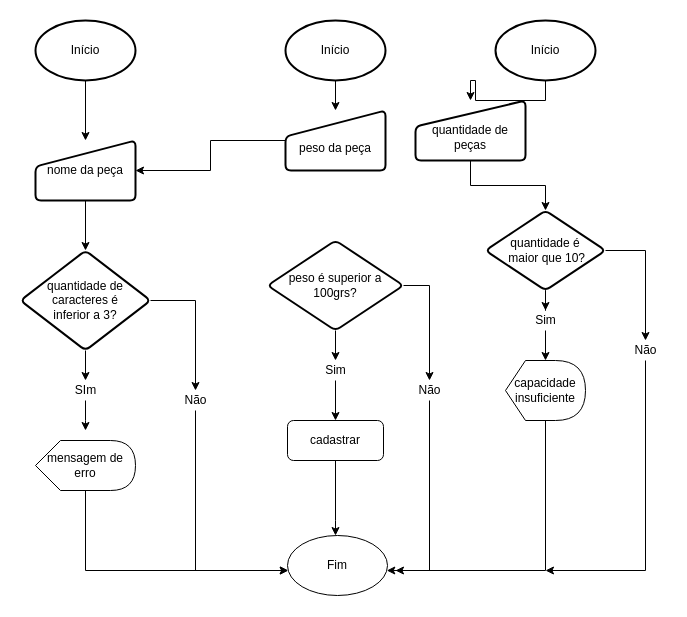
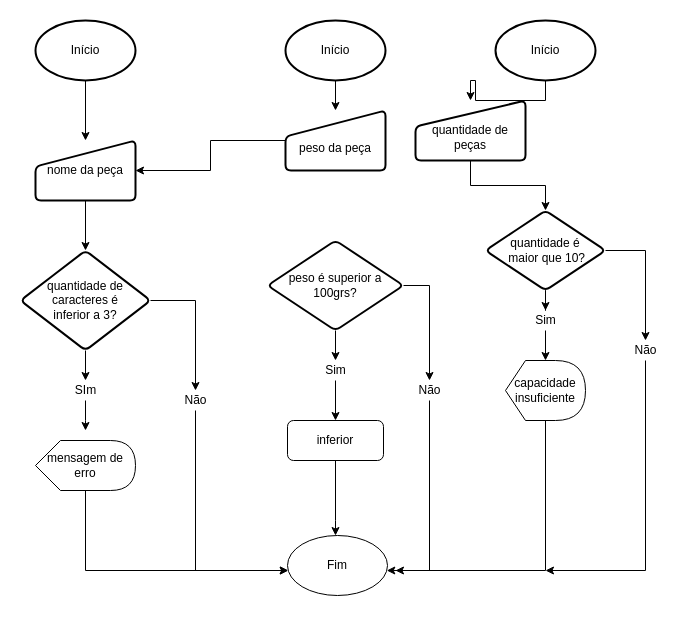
(336, 441) -> (336, 441)
